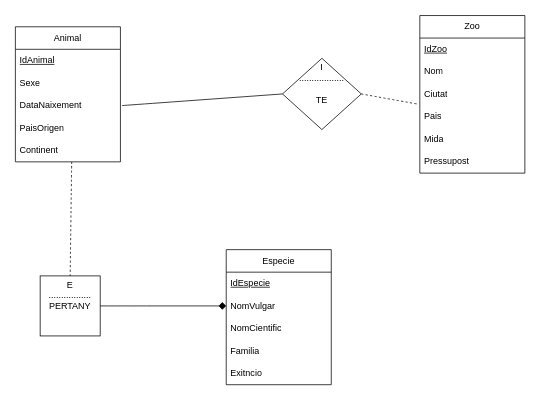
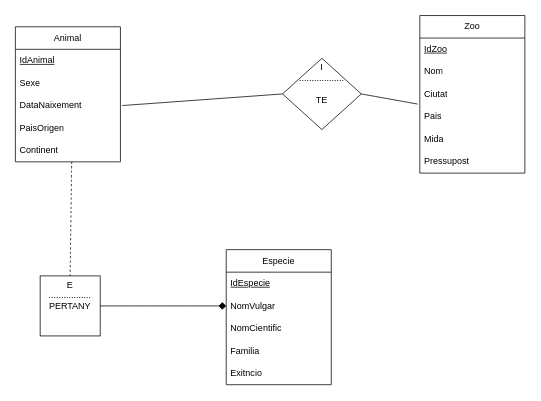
(388, 99) -> (388, 99)
